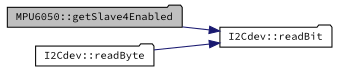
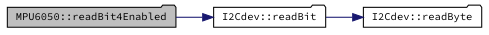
(95, 17) -> (92, 17)
(182, 47) -> (339, 17)
